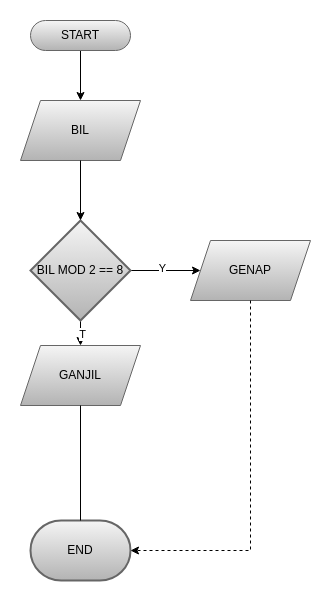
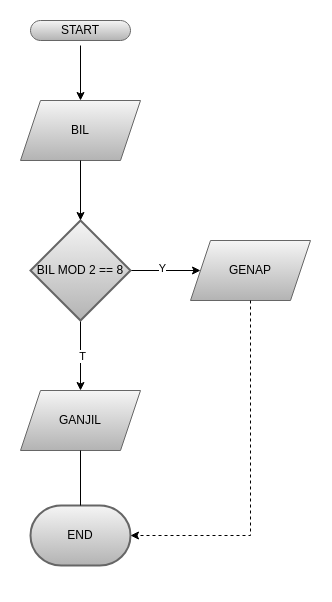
(81, 36) -> (81, 31)
(81, 376) -> (81, 421)
(81, 551) -> (81, 536)
